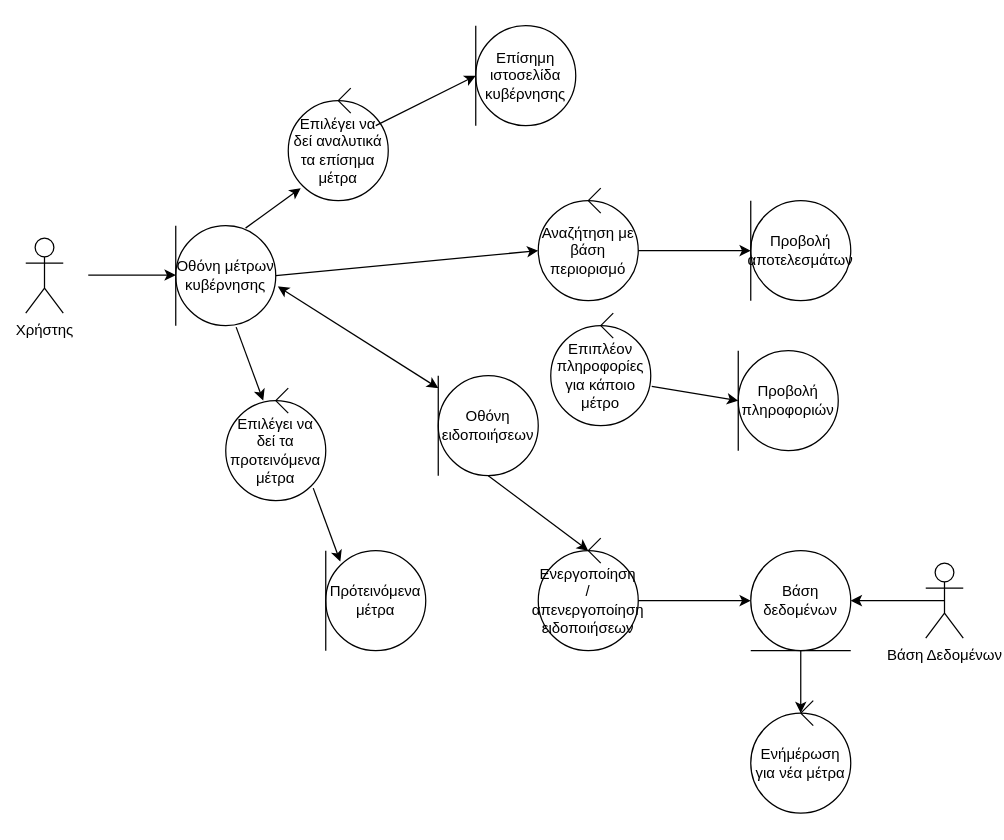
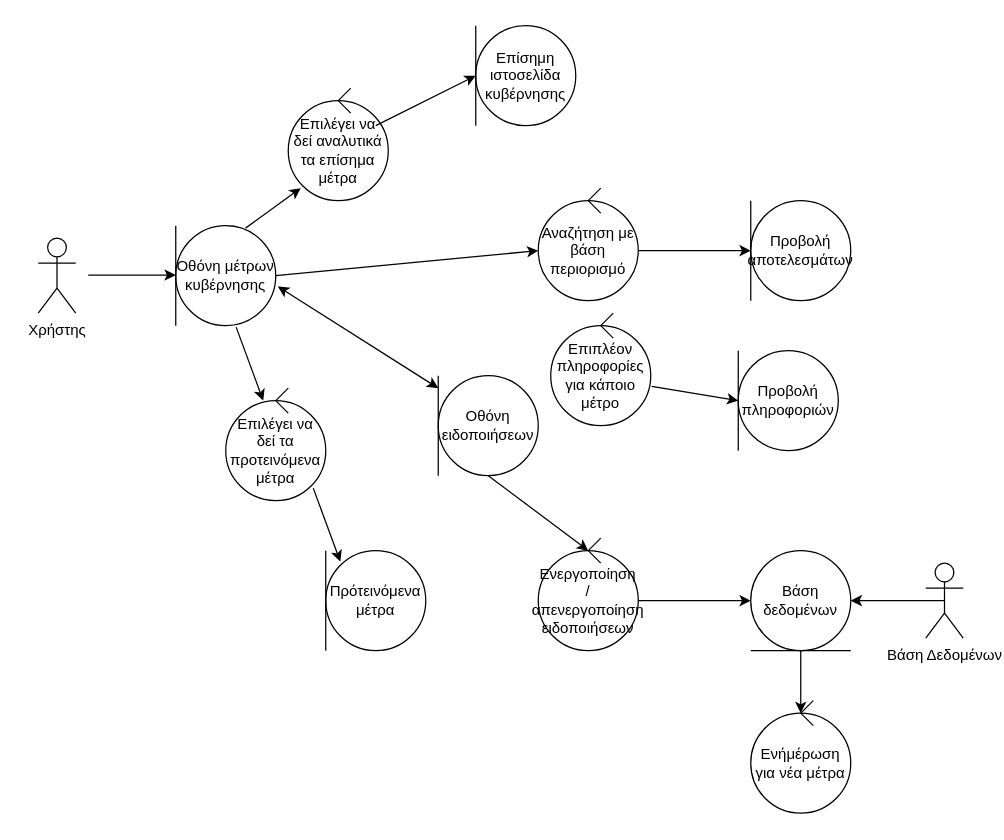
(44, 276) -> (57, 276)
